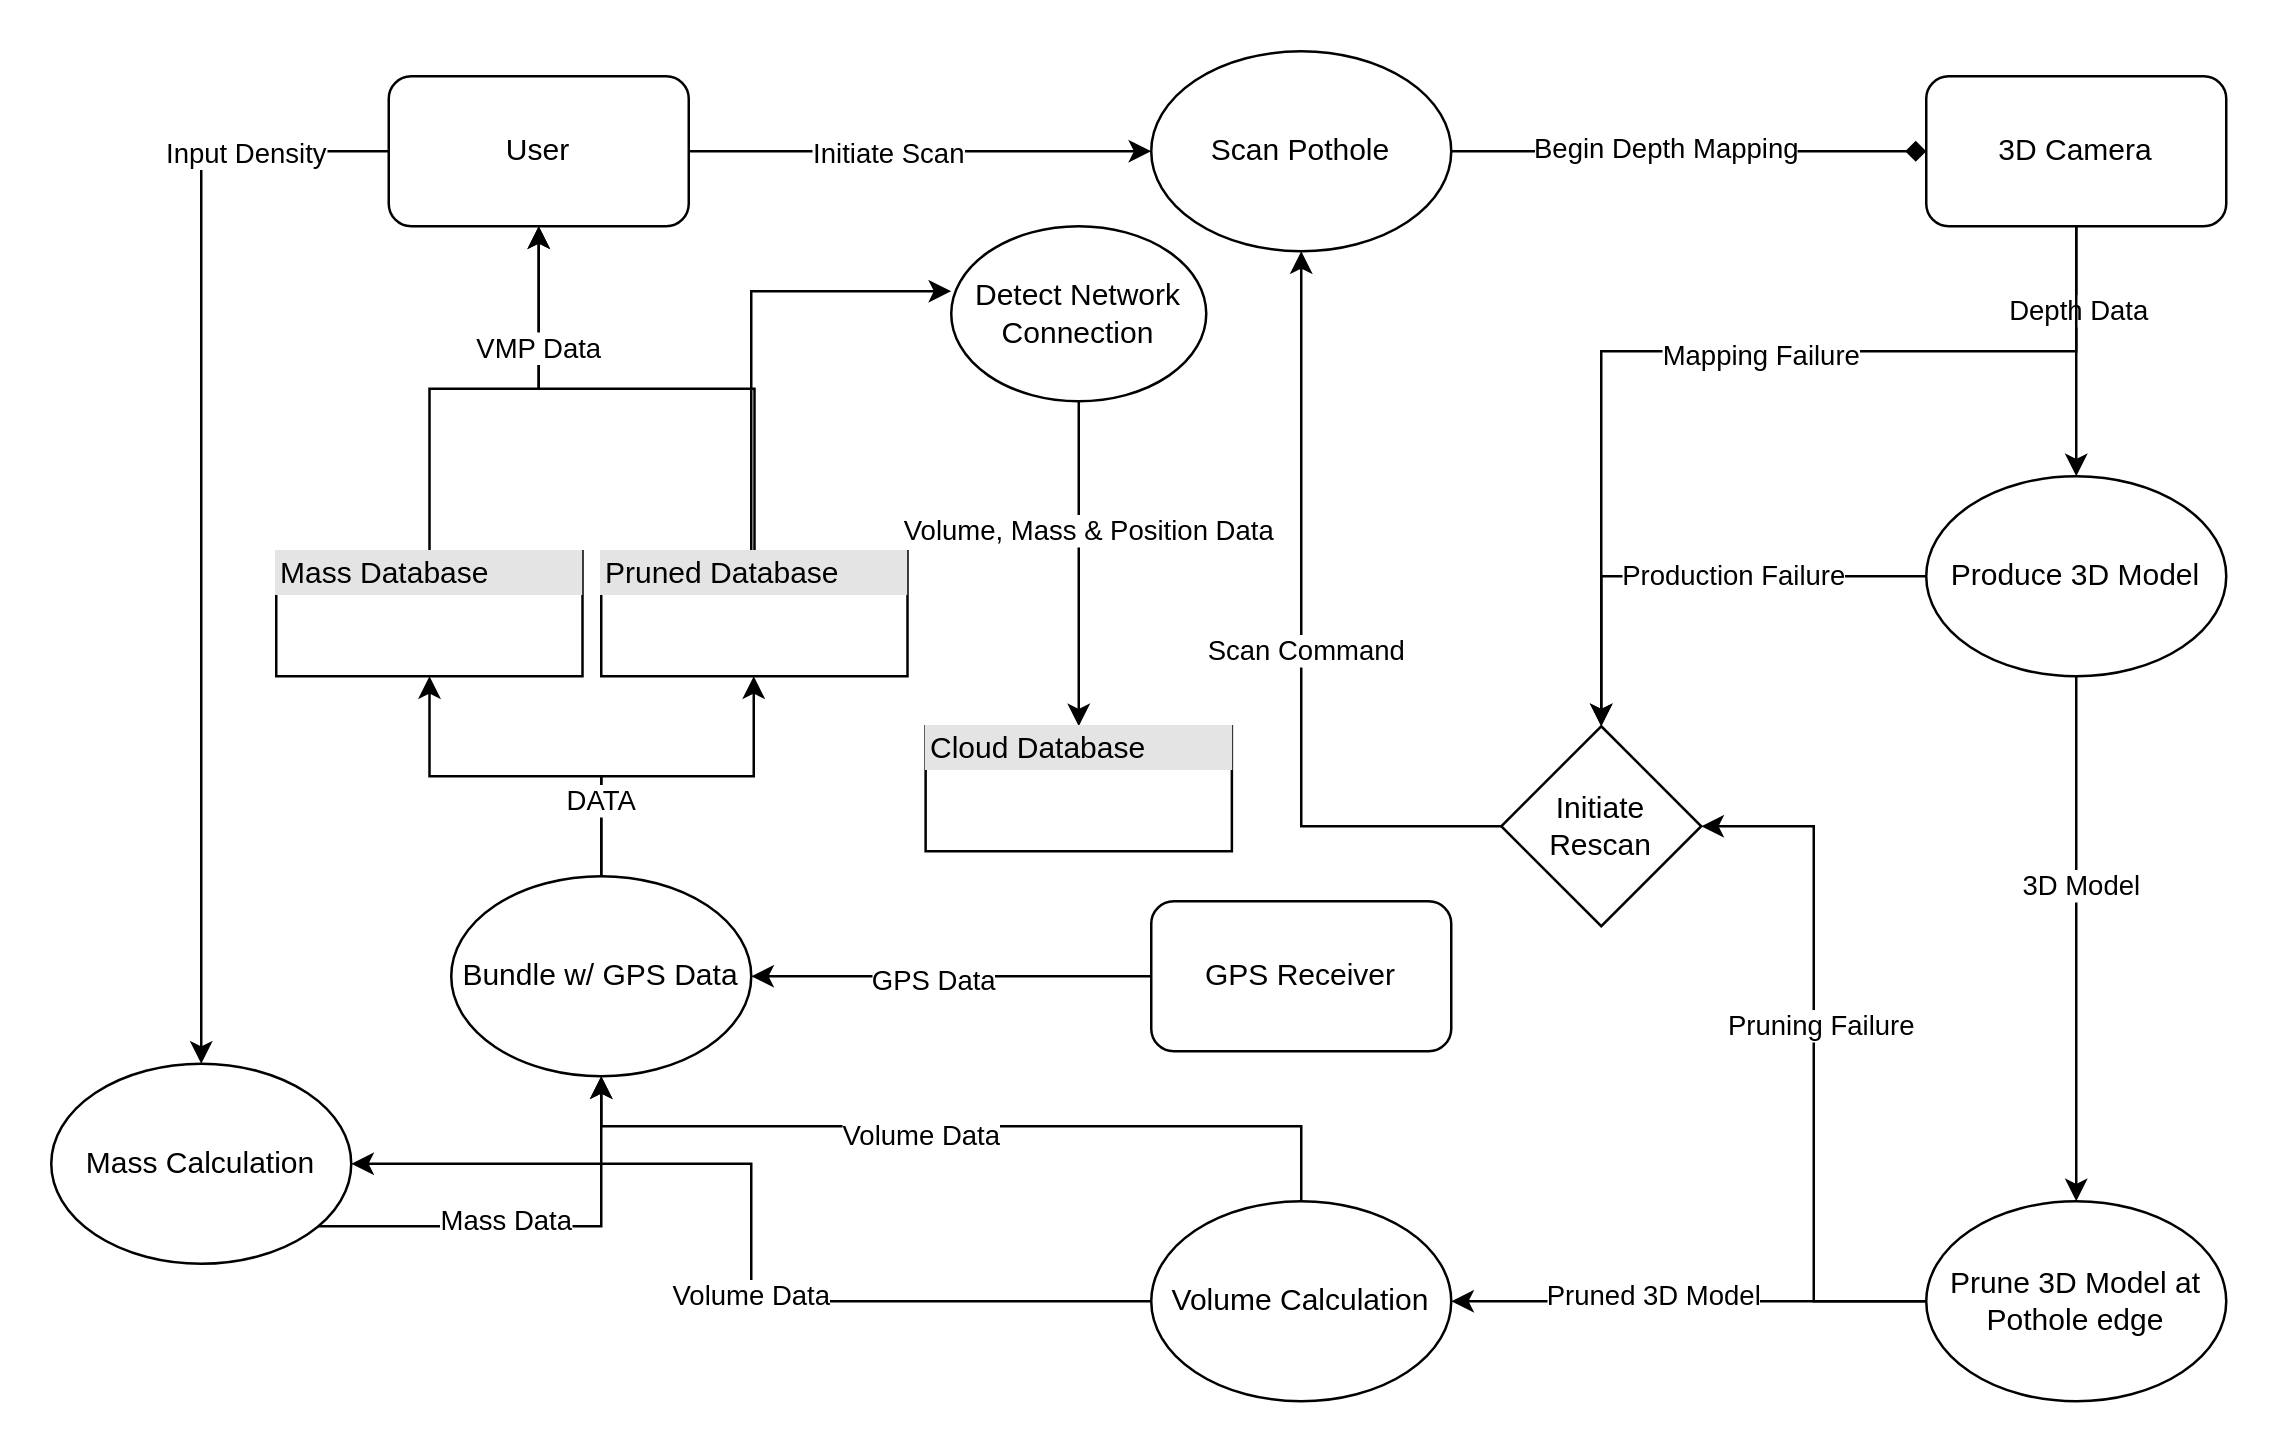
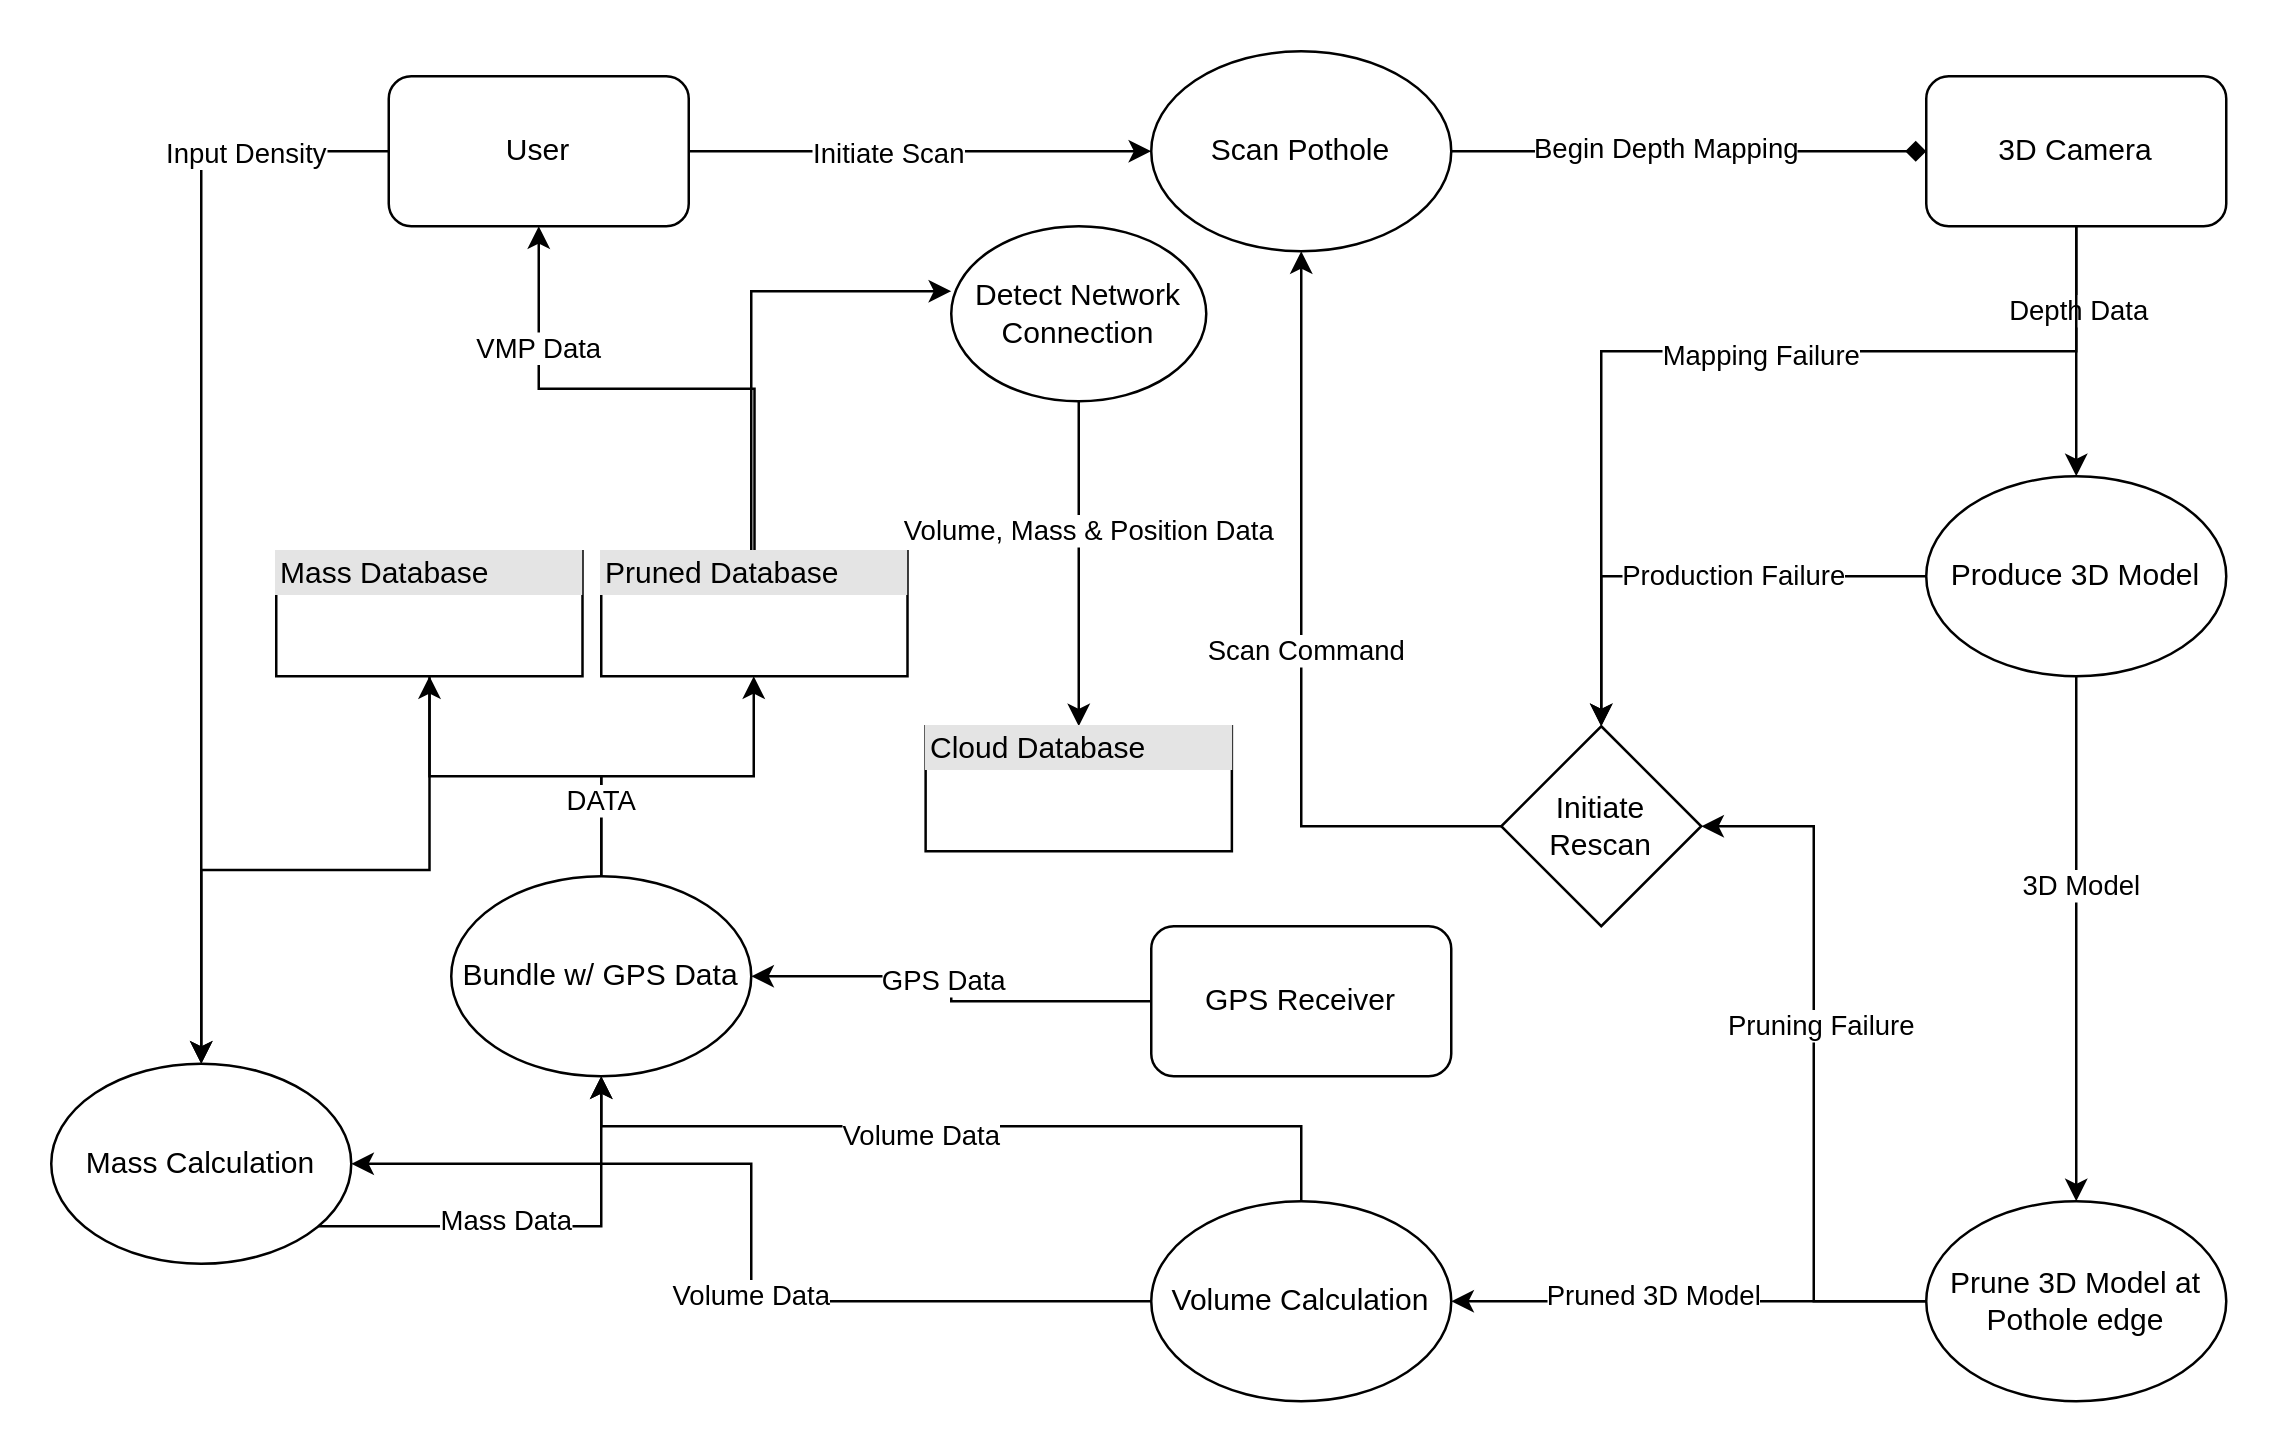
(430, 417) -> (363, 870)
(1301, 976) -> (1301, 1001)
